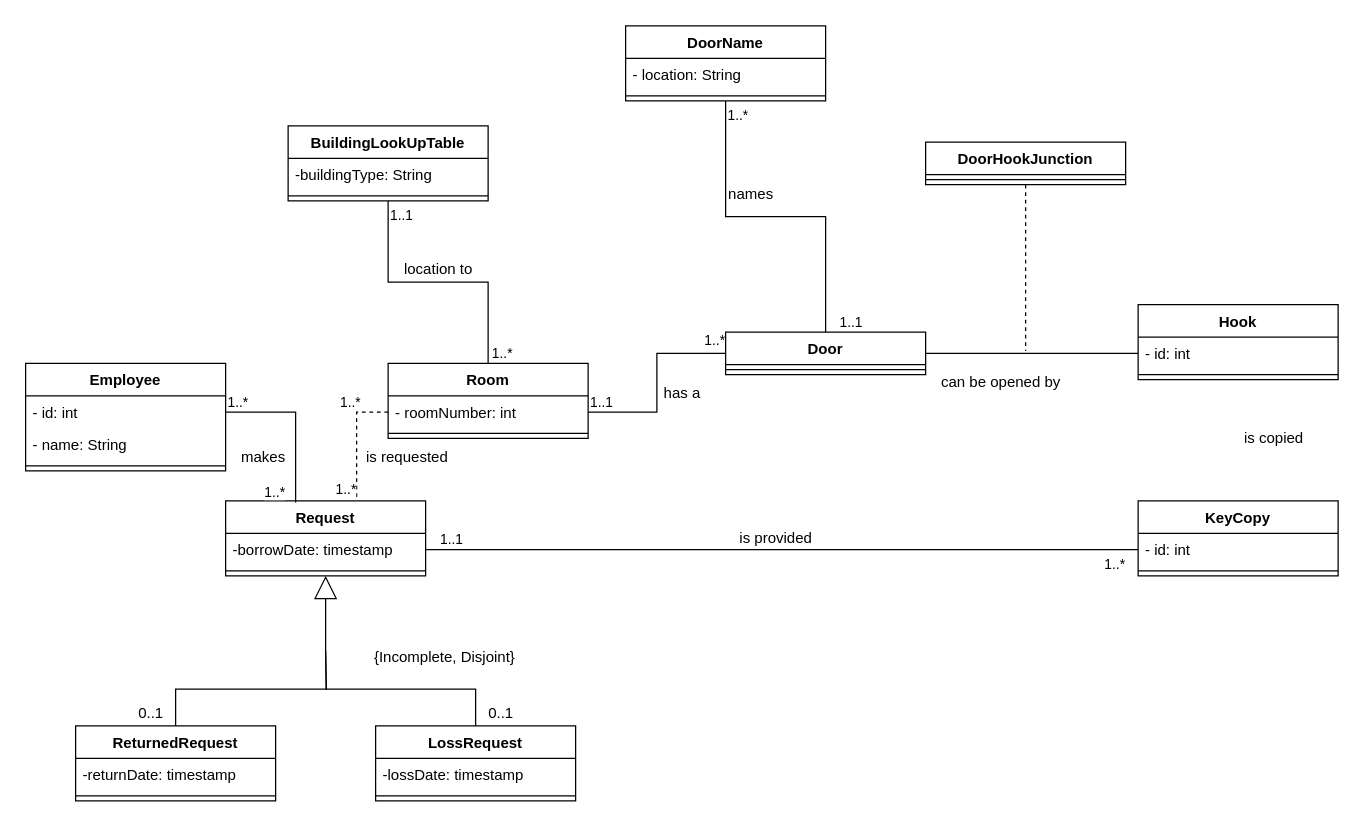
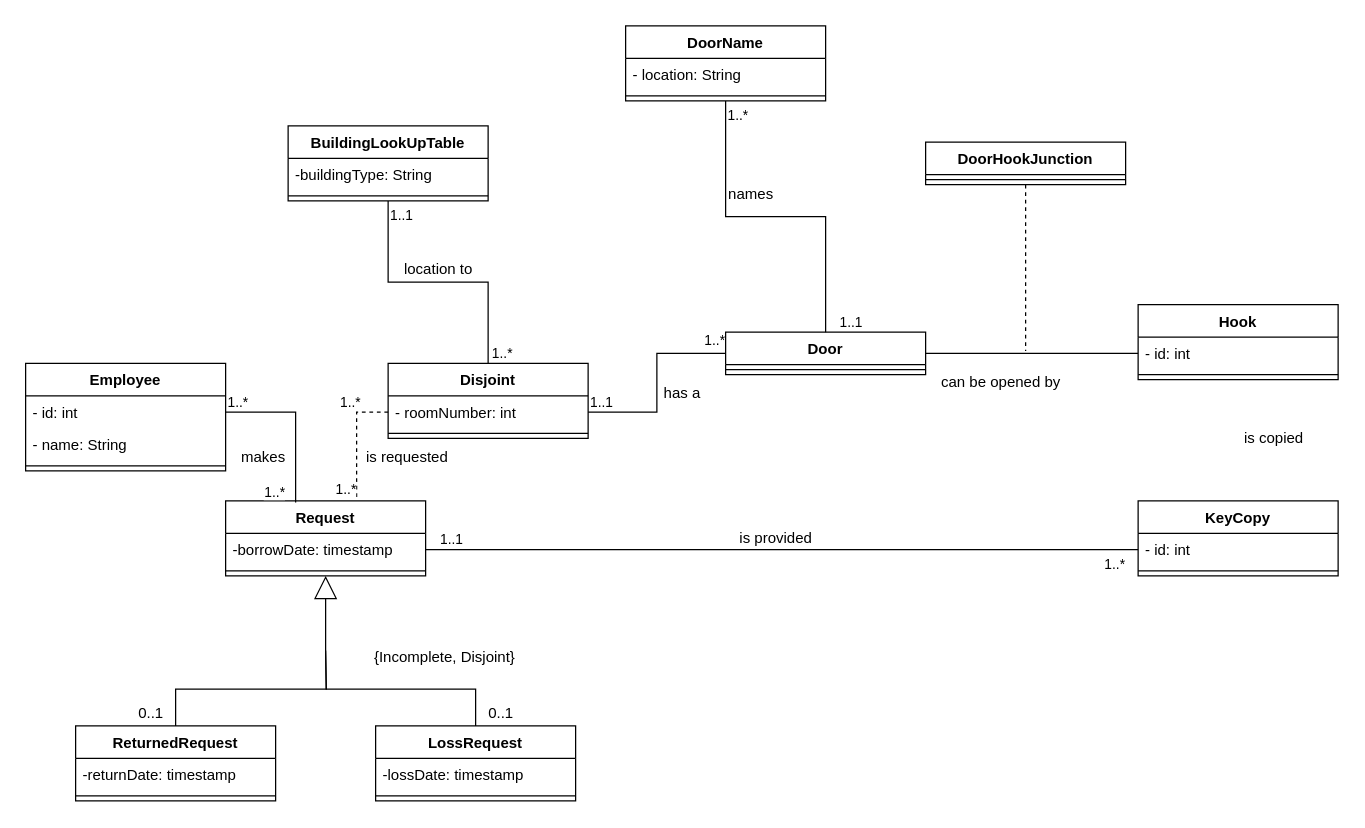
(488, 380) -> (488, 380)
